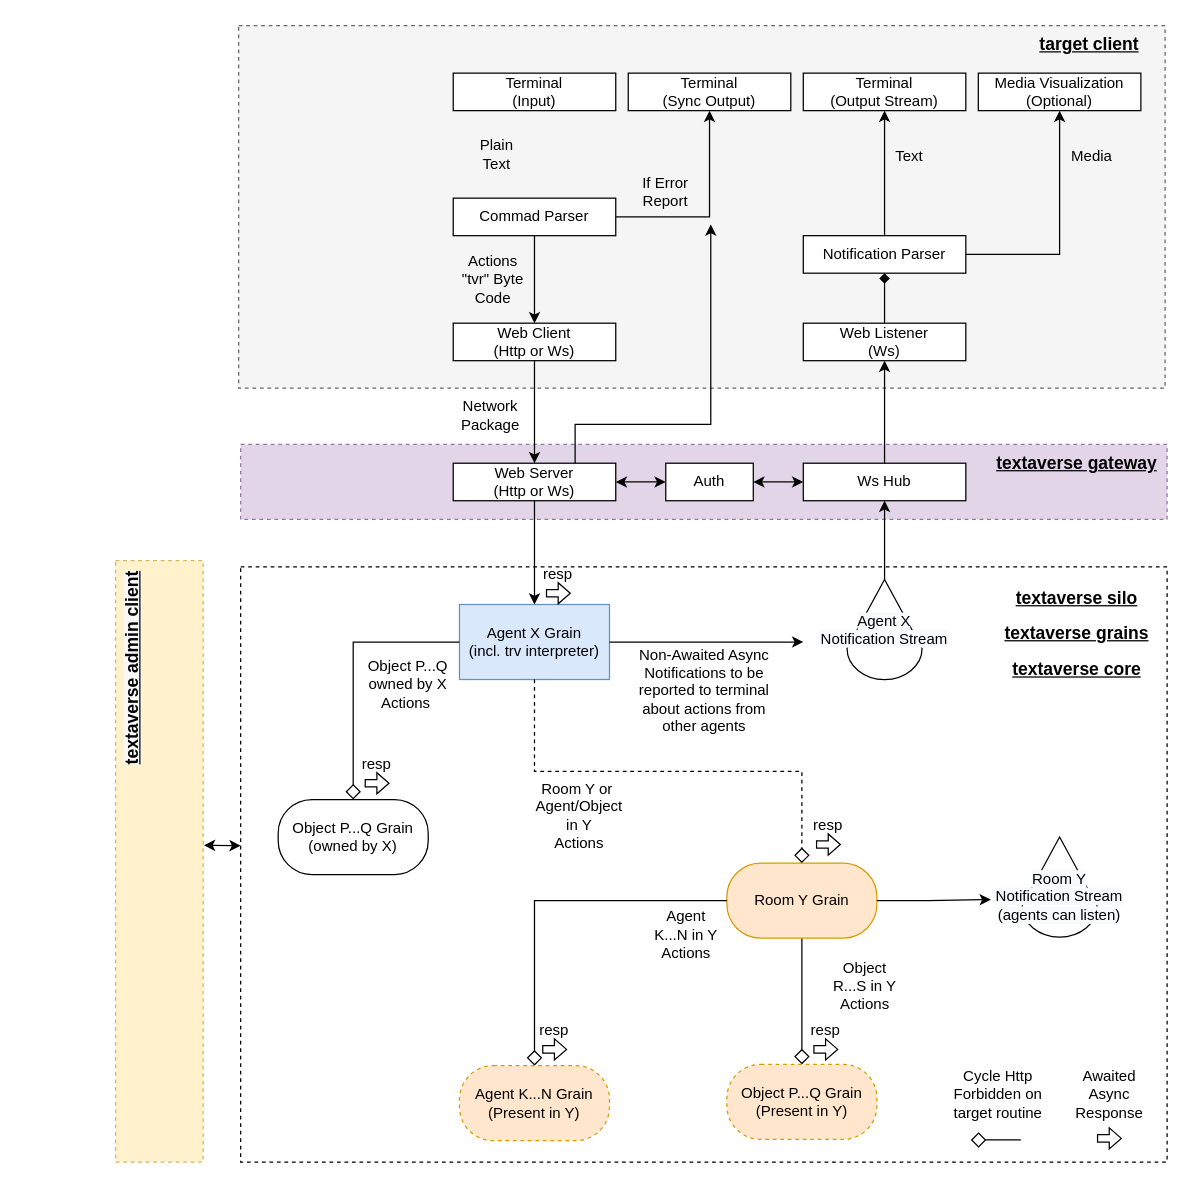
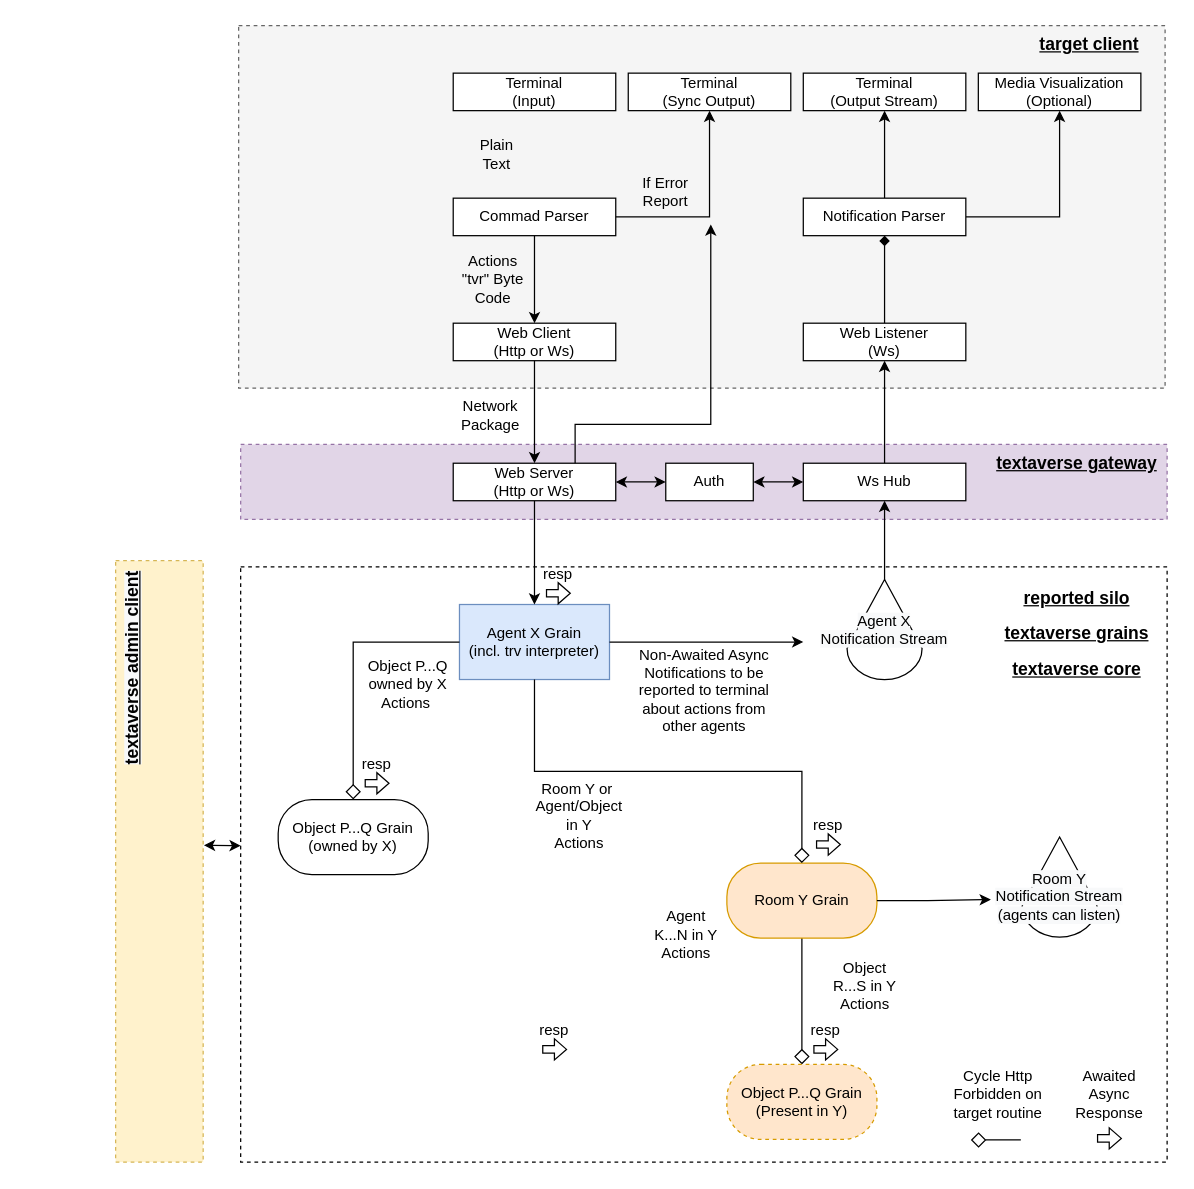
(909, 157) -> none
(1092, 157) -> none
(884, 254) -> (884, 217)
(1077, 598) -> (1077, 598)
(662, 771) -> (662, 771)
(555, 900) -> none
(534, 1103) -> none
